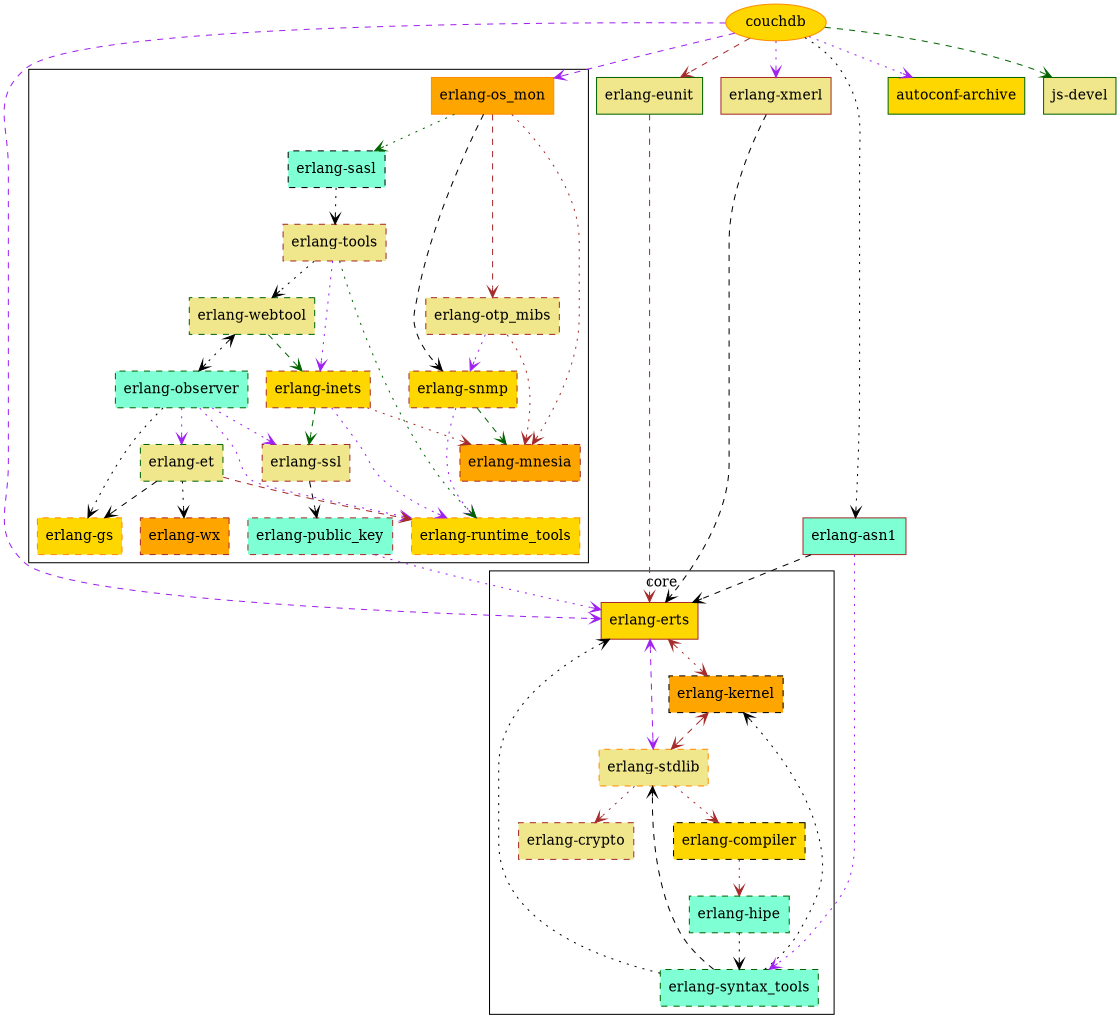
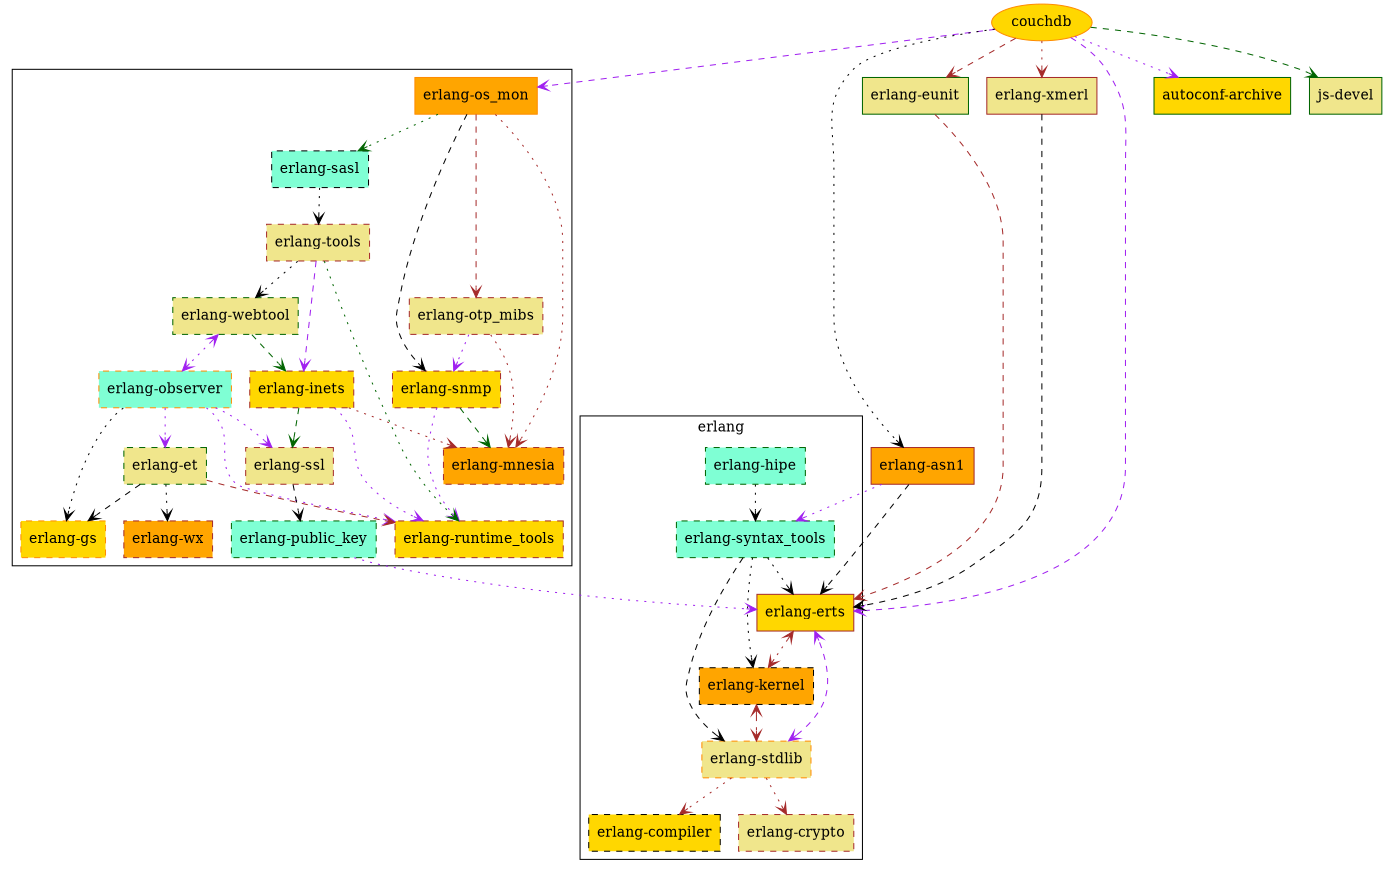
(776, 54) -> (1042, 54)
(327, 311) -> (310, 311)
(217, 353) -> (200, 353)
(182, 389) -> (165, 389)
(320, 536) -> (304, 539)
(496, 536) -> (479, 539)
(854, 536) -> (923, 466)
(662, 583) -> (721, 428)
(739, 873) -> none
